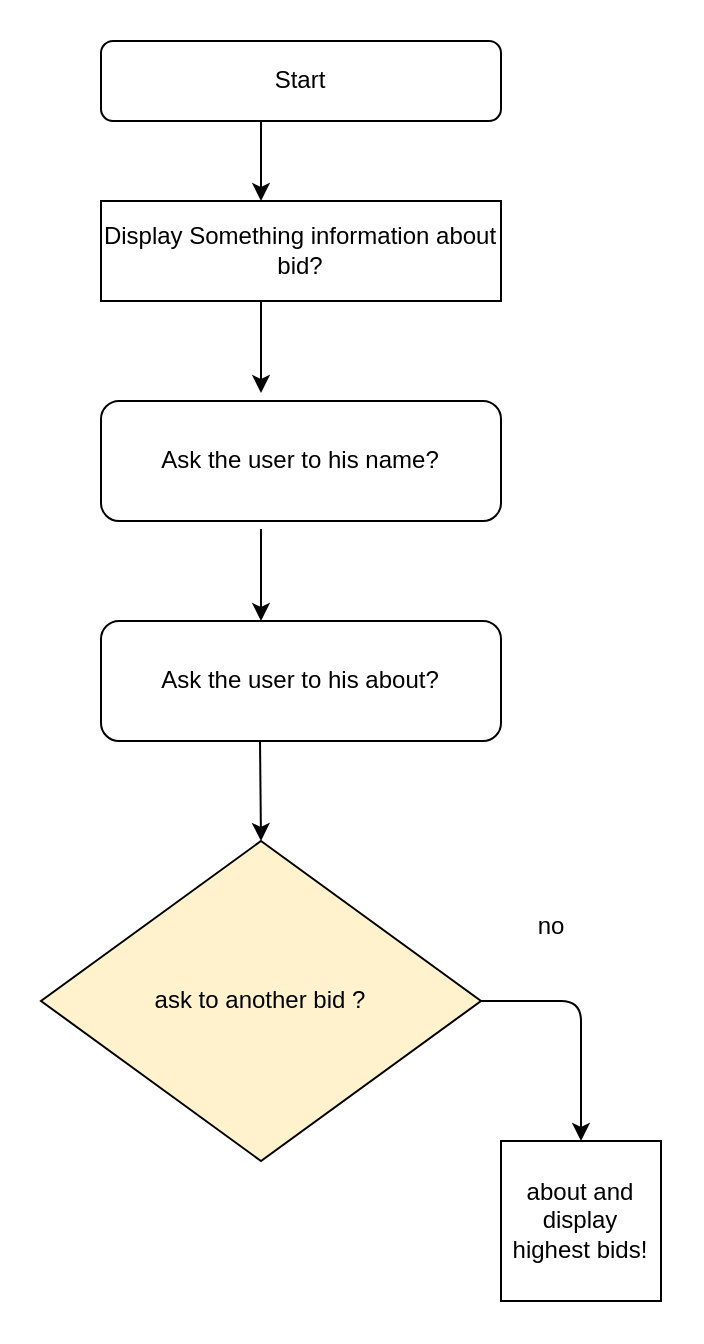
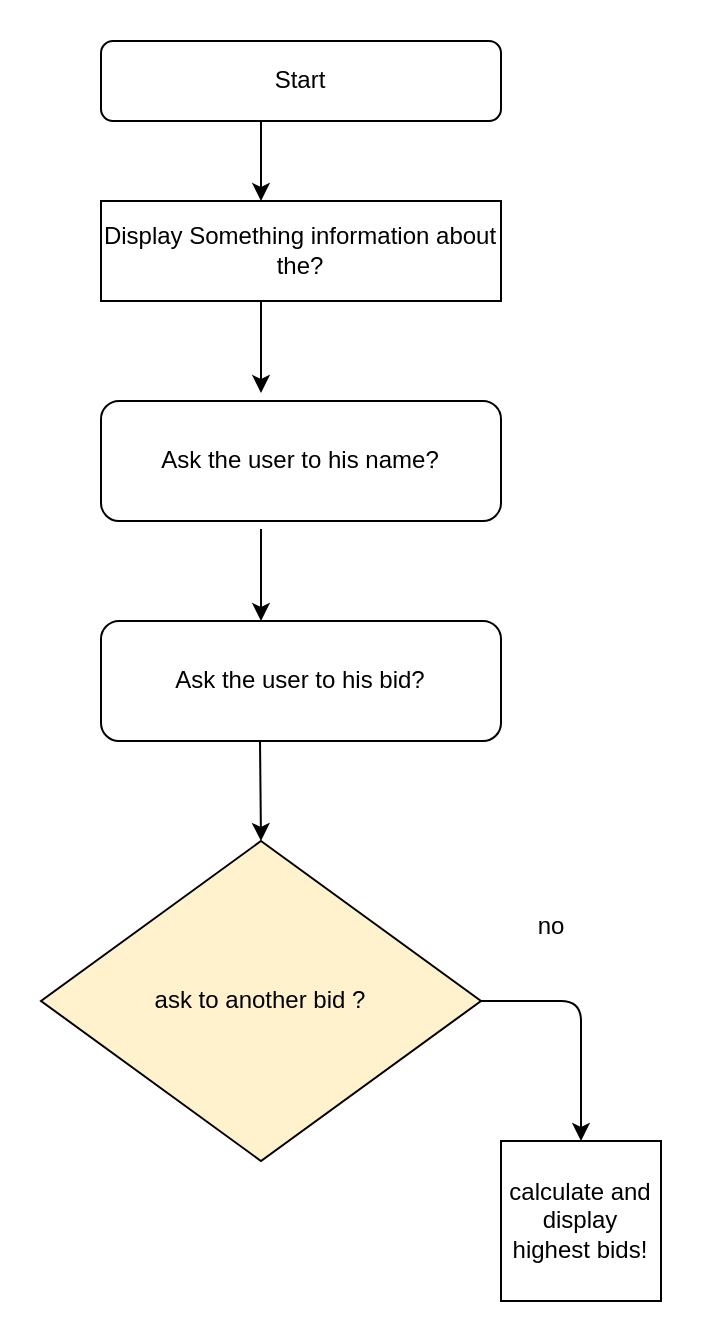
(301, 251) -> (301, 251)
(301, 681) -> (301, 681)
(581, 1221) -> (581, 1221)
